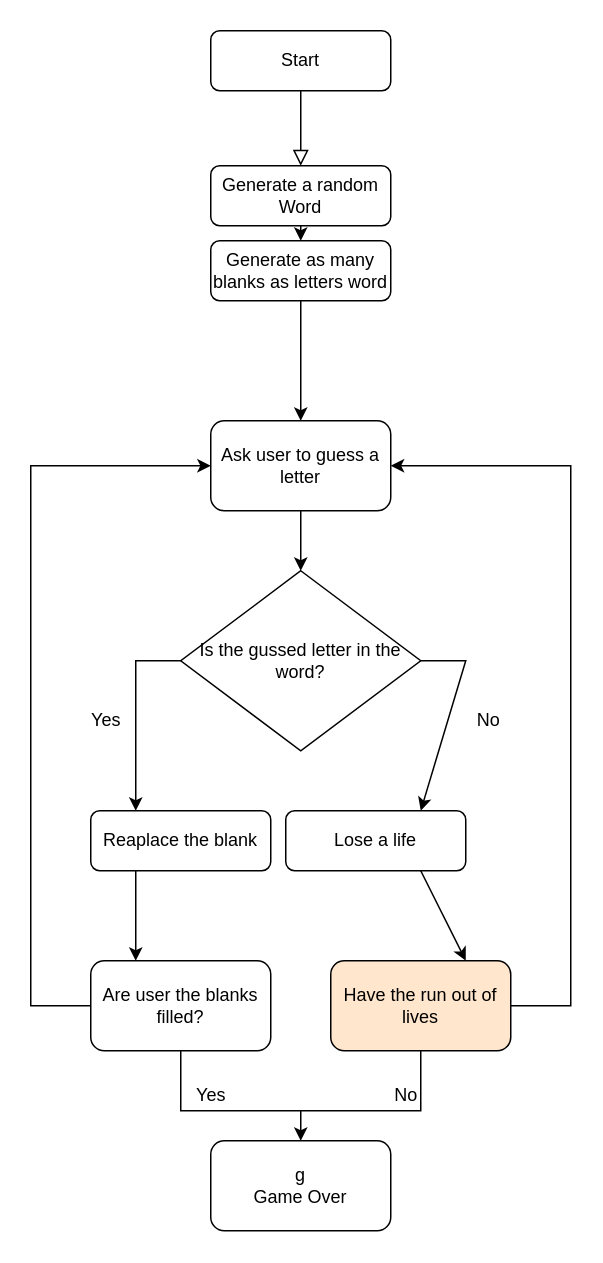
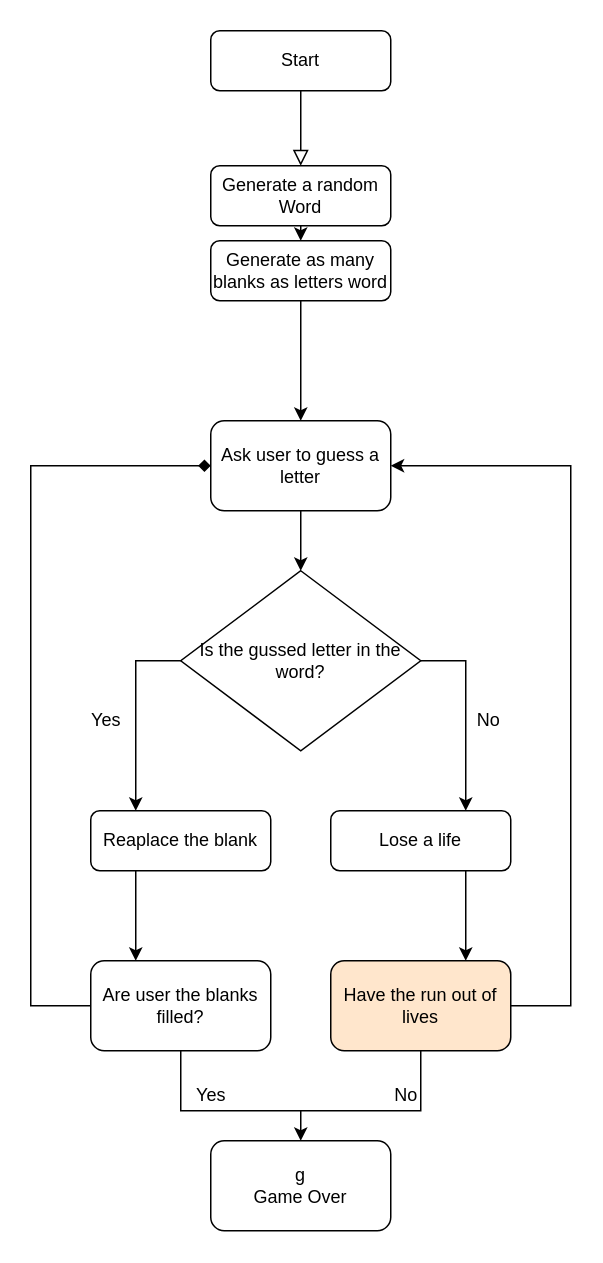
(199, 466) -> (198, 466)
(376, 841) -> (421, 841)
